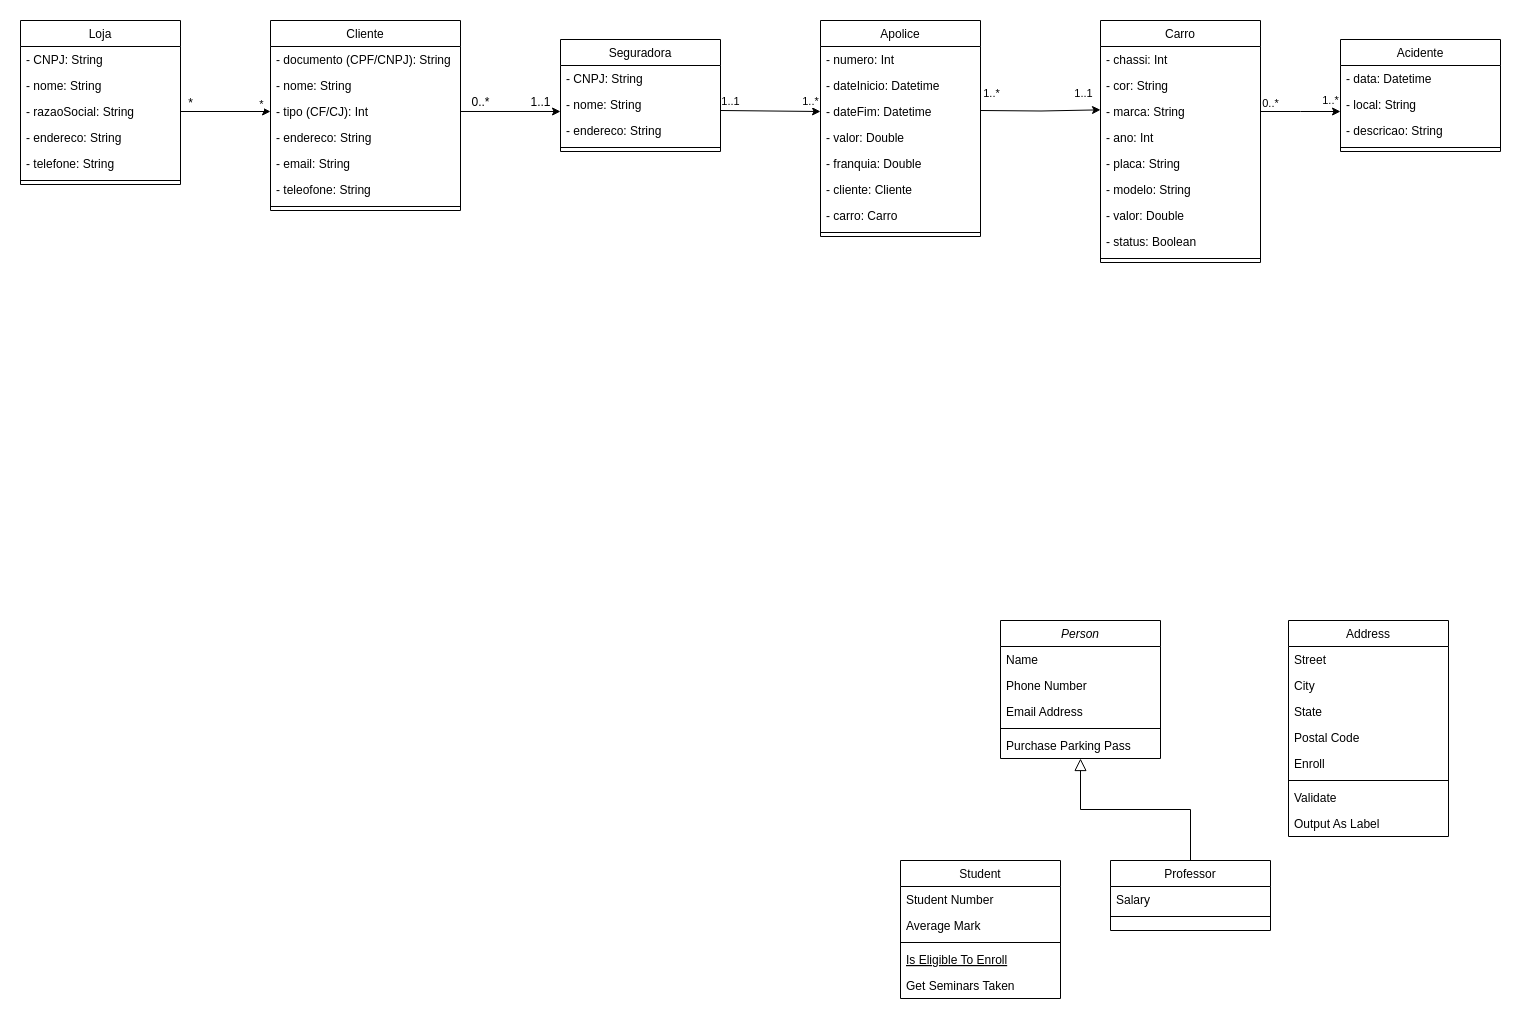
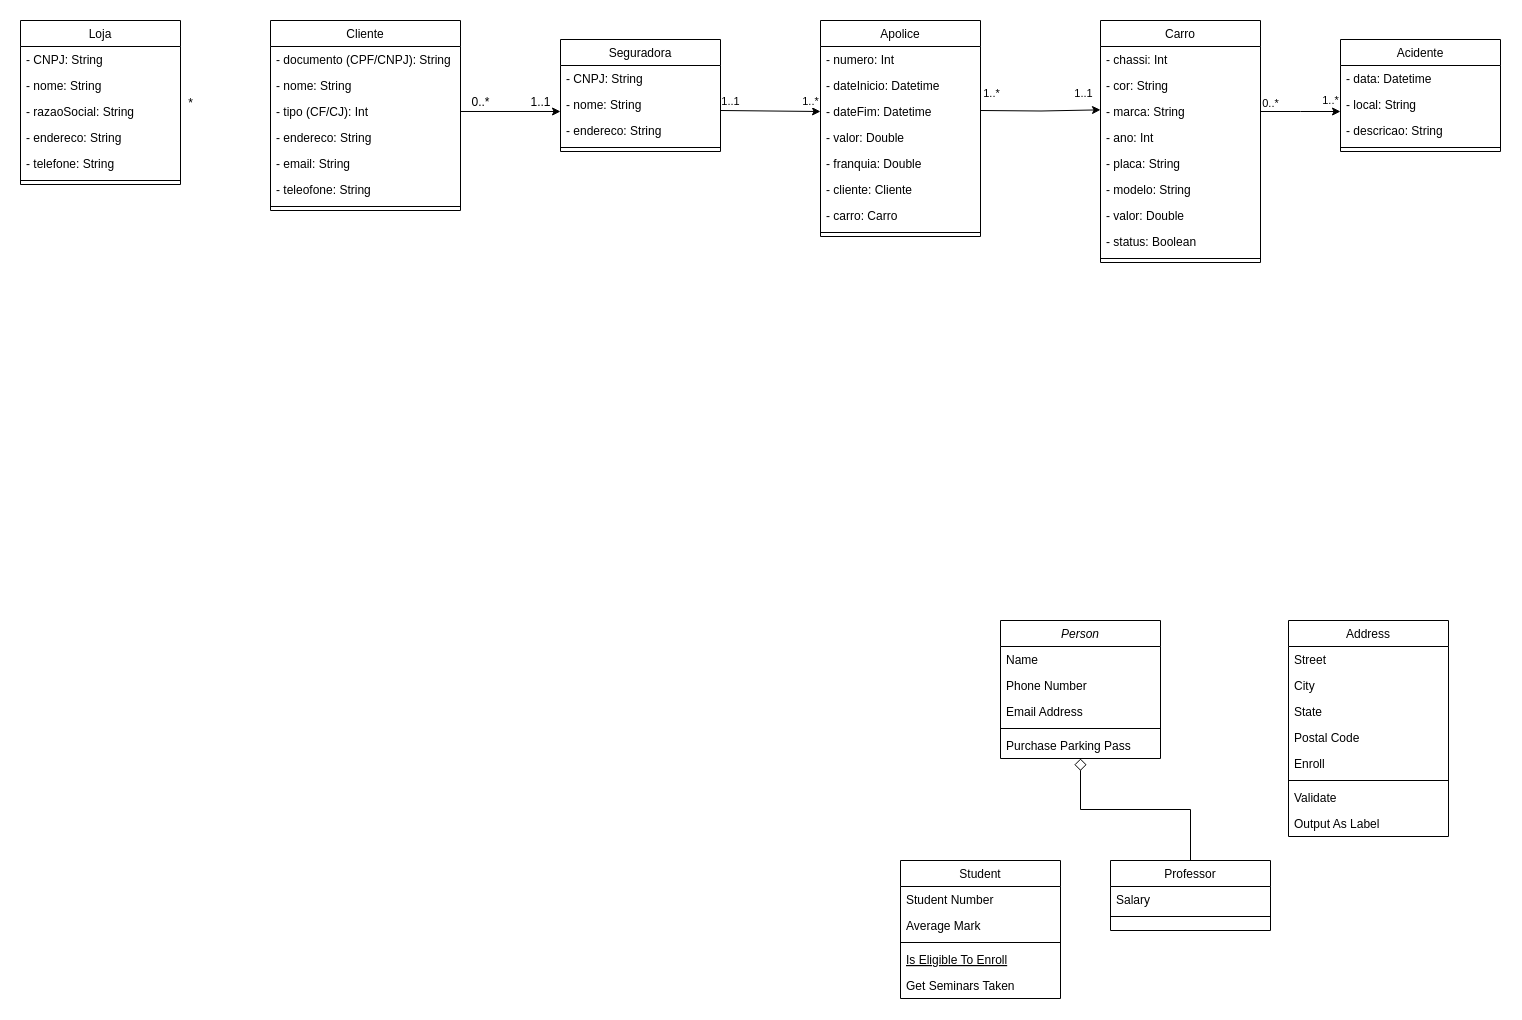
(223, 112) -> none
(1081, 772) -> (1081, 771)
